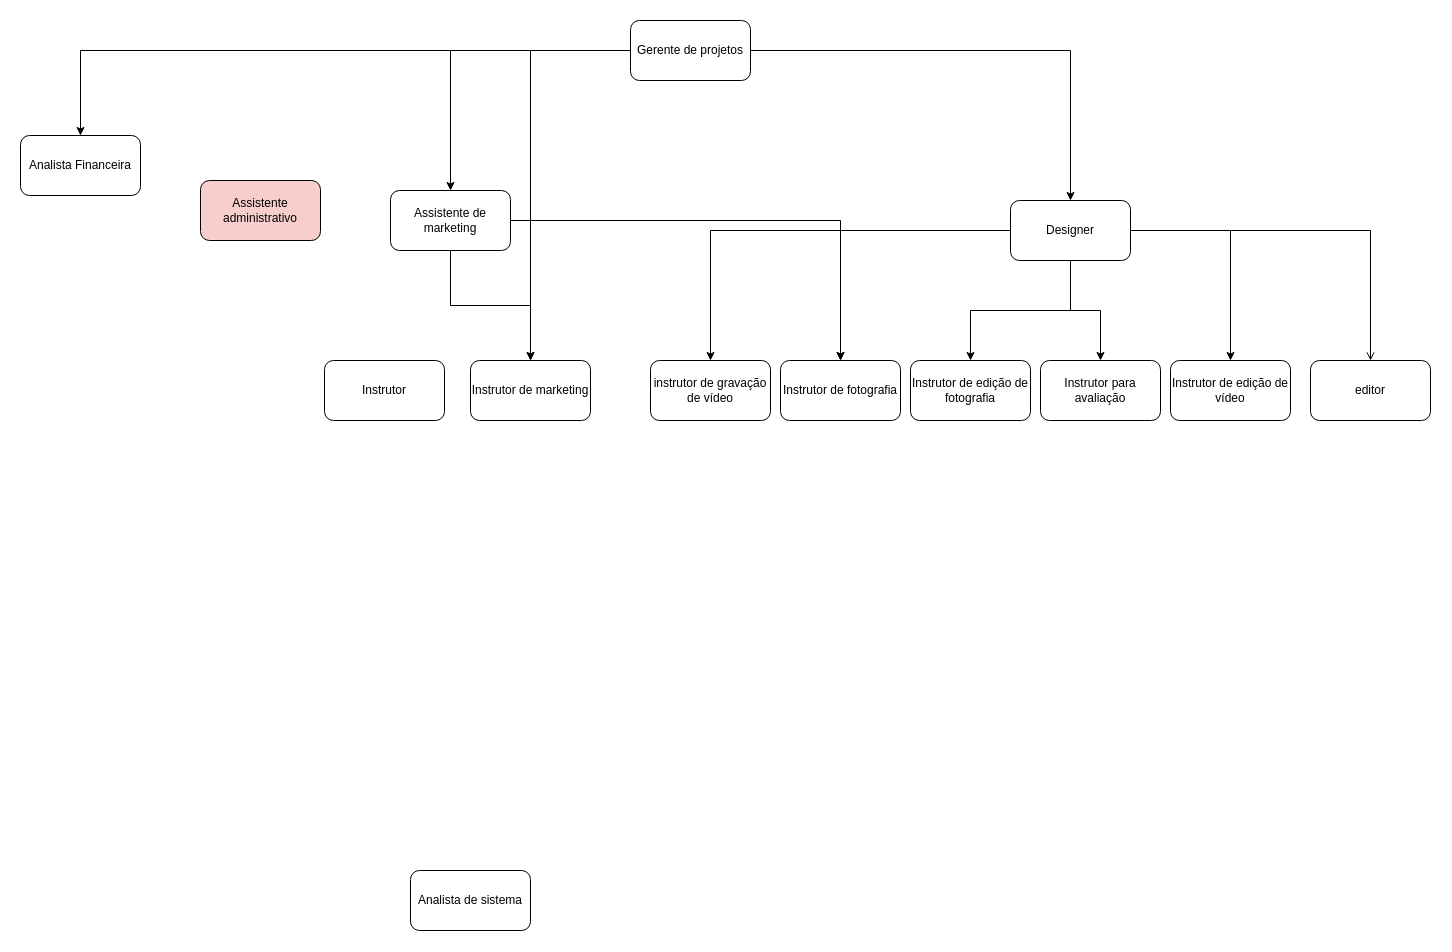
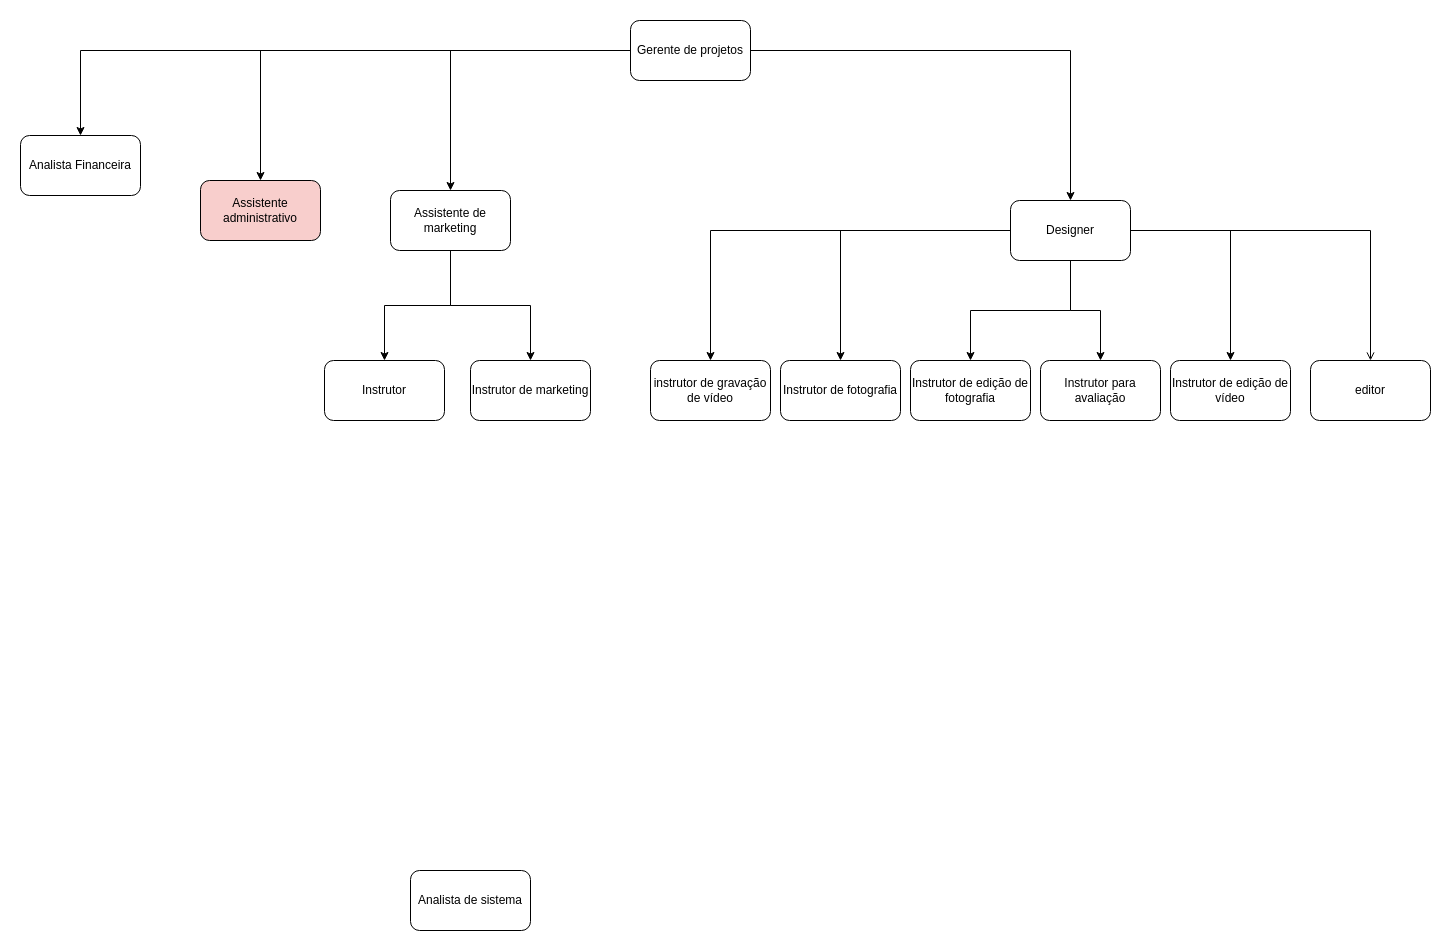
(531, 177) -> (261, 113)
(679, 221) -> (393, 306)
